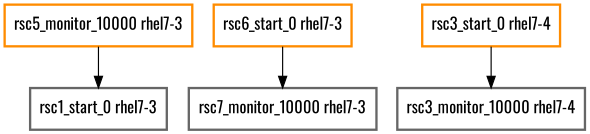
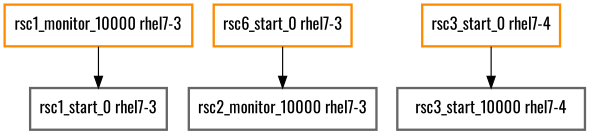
(98, 25) -> (98, 25)
(283, 109) -> (283, 109)
(491, 109) -> (491, 109)
